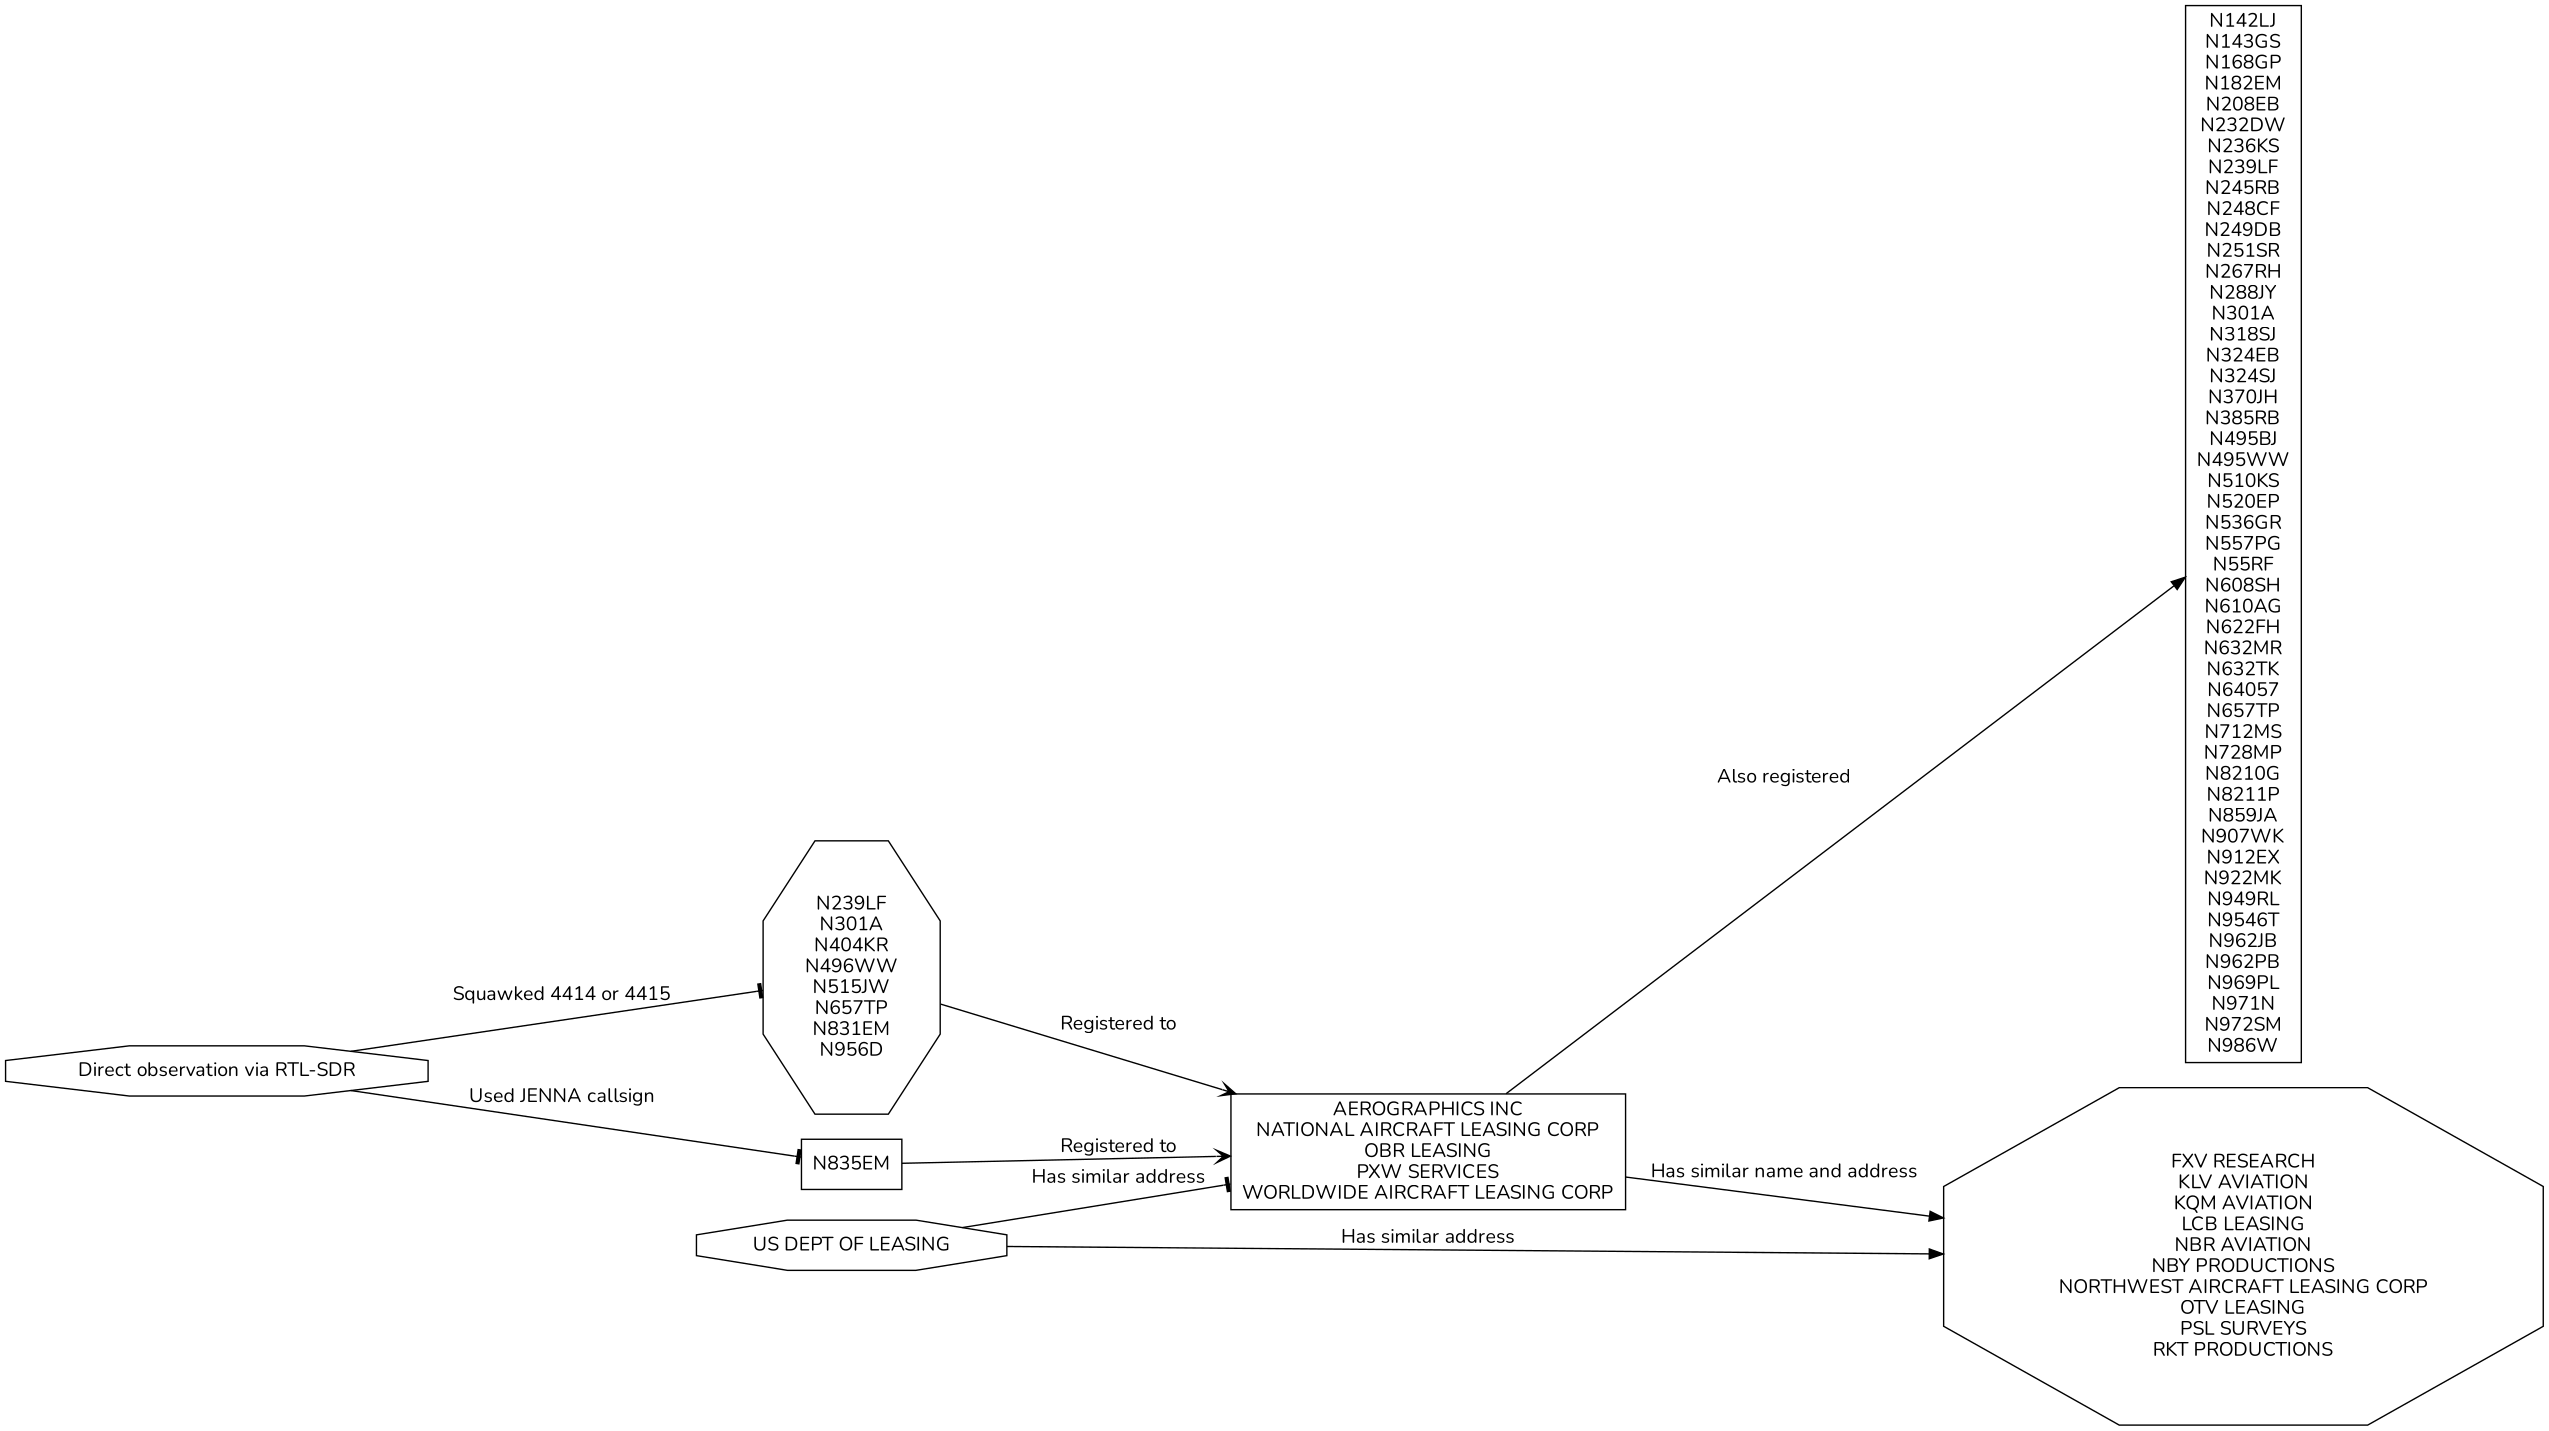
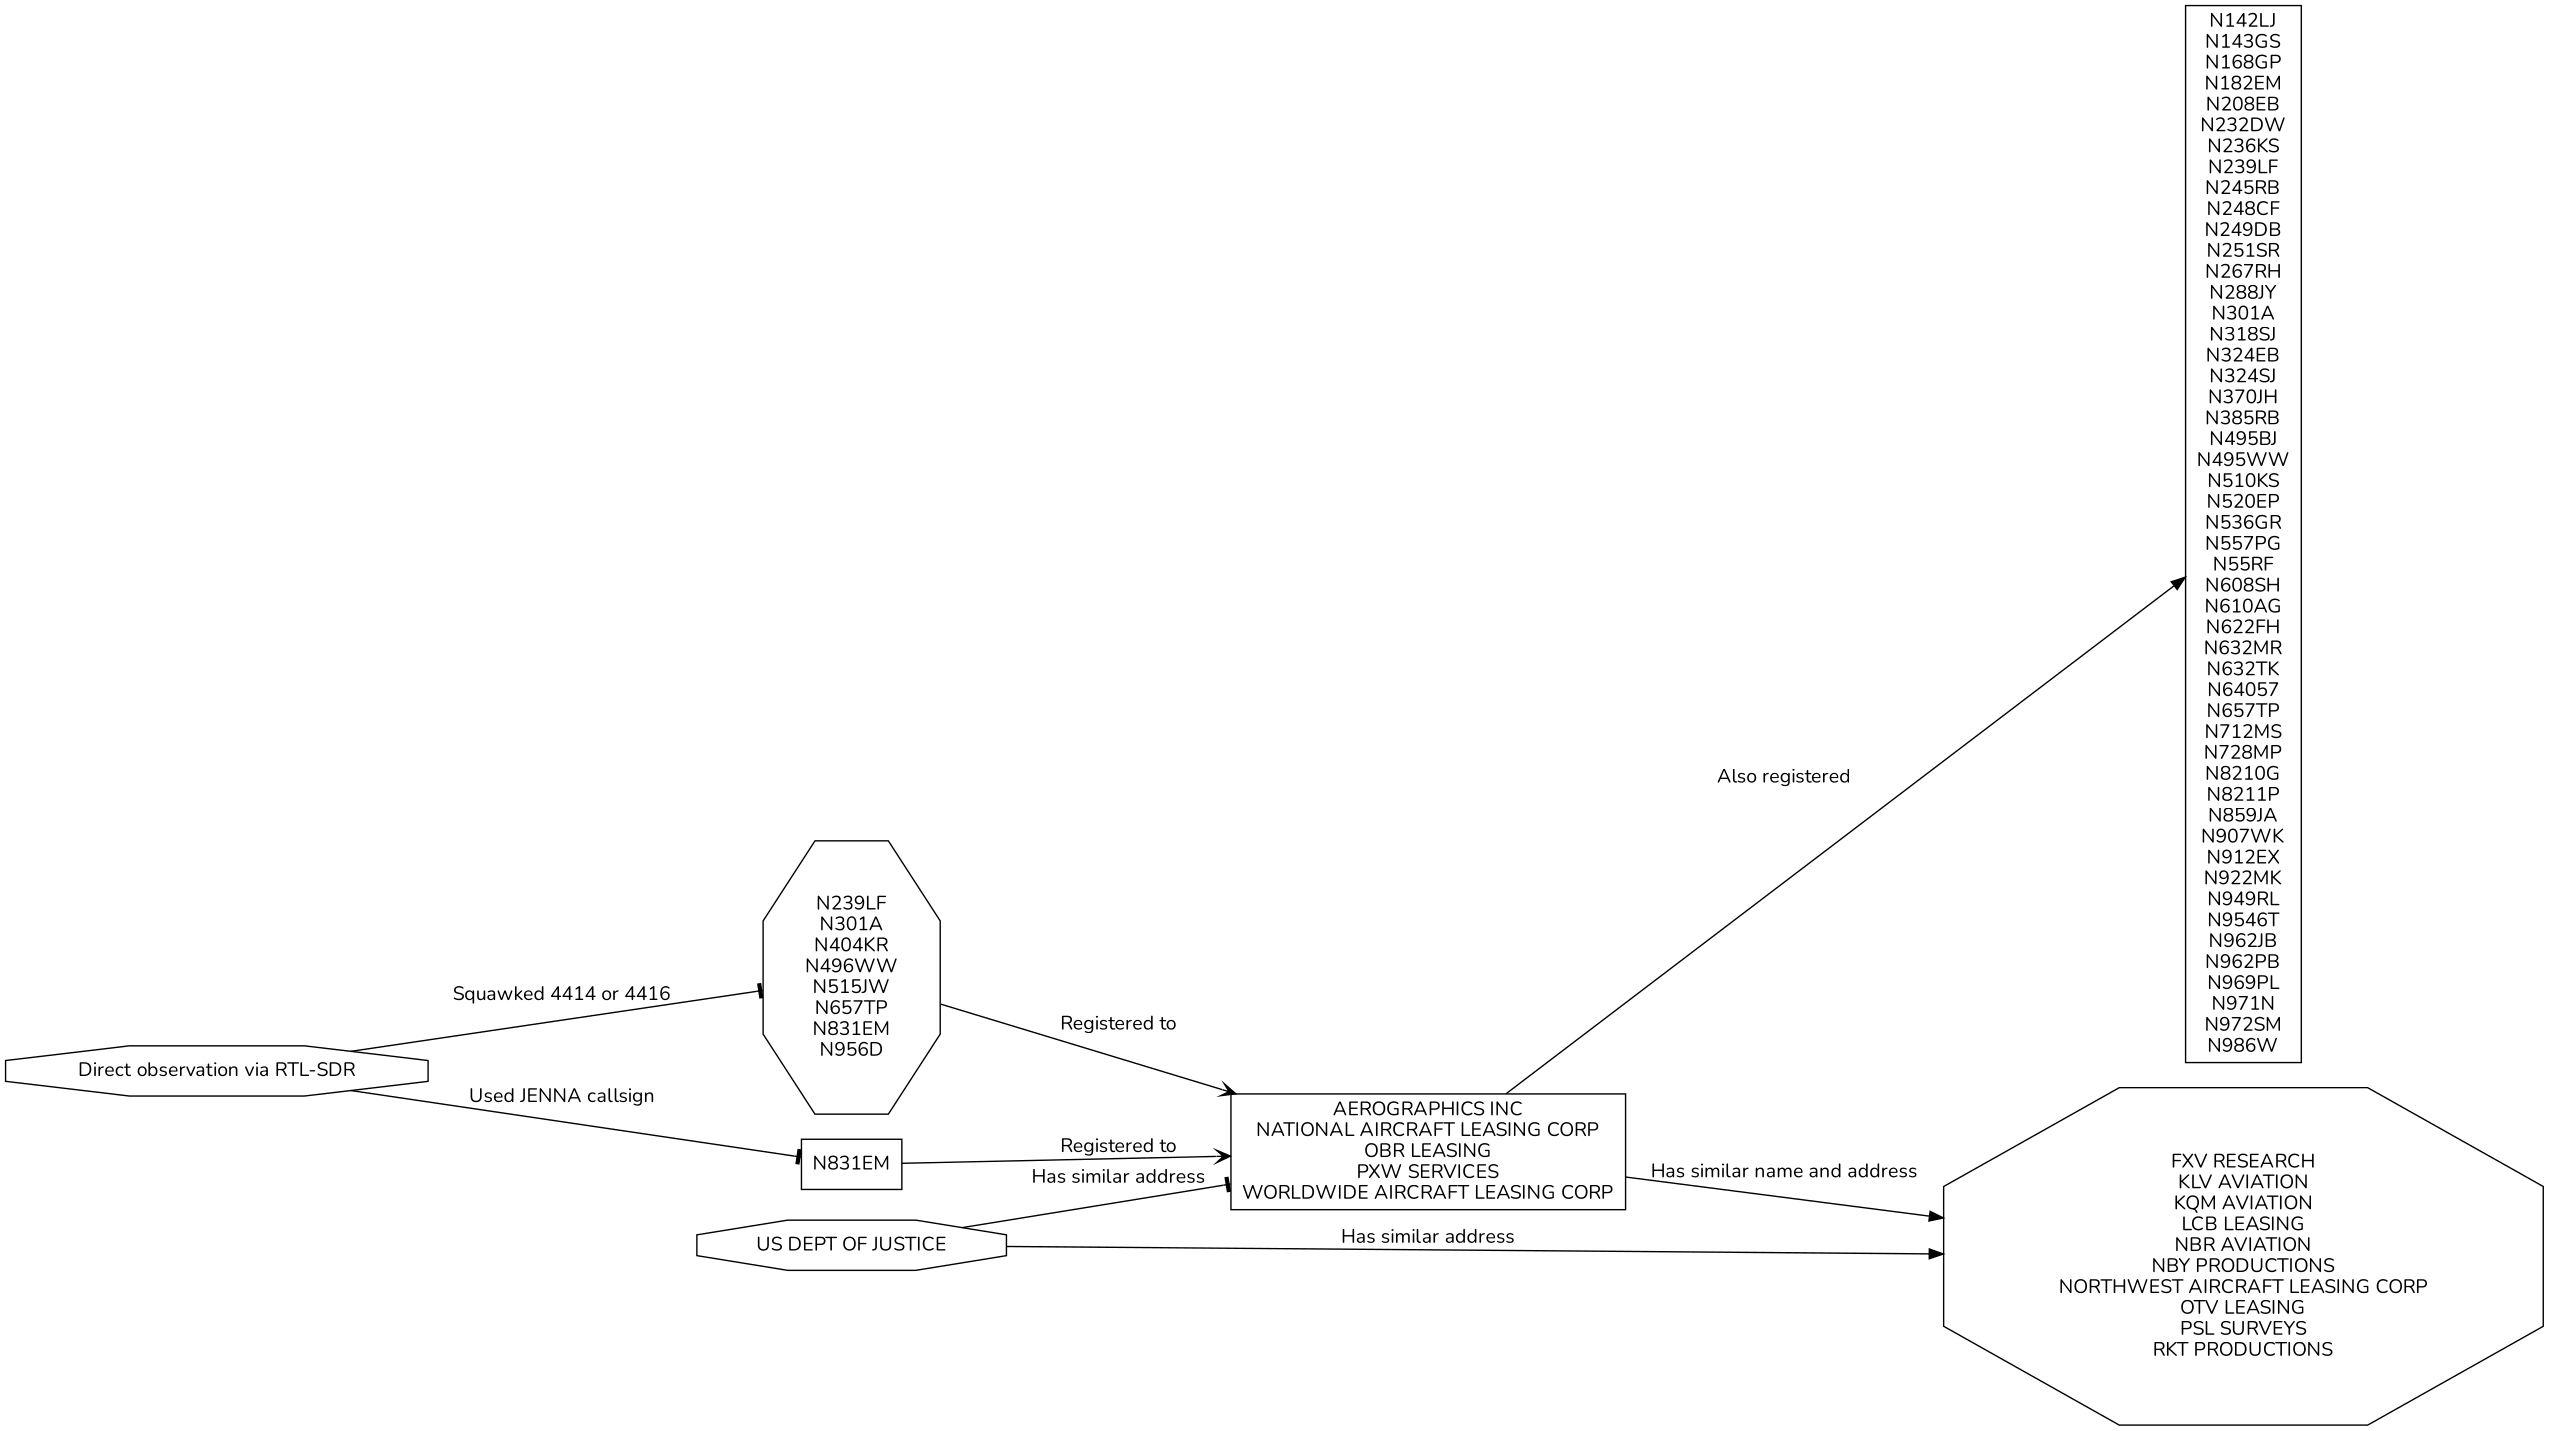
(562, 995) -> (562, 995)
(852, 1164) -> (852, 1164)
(852, 1245) -> (852, 1245)
